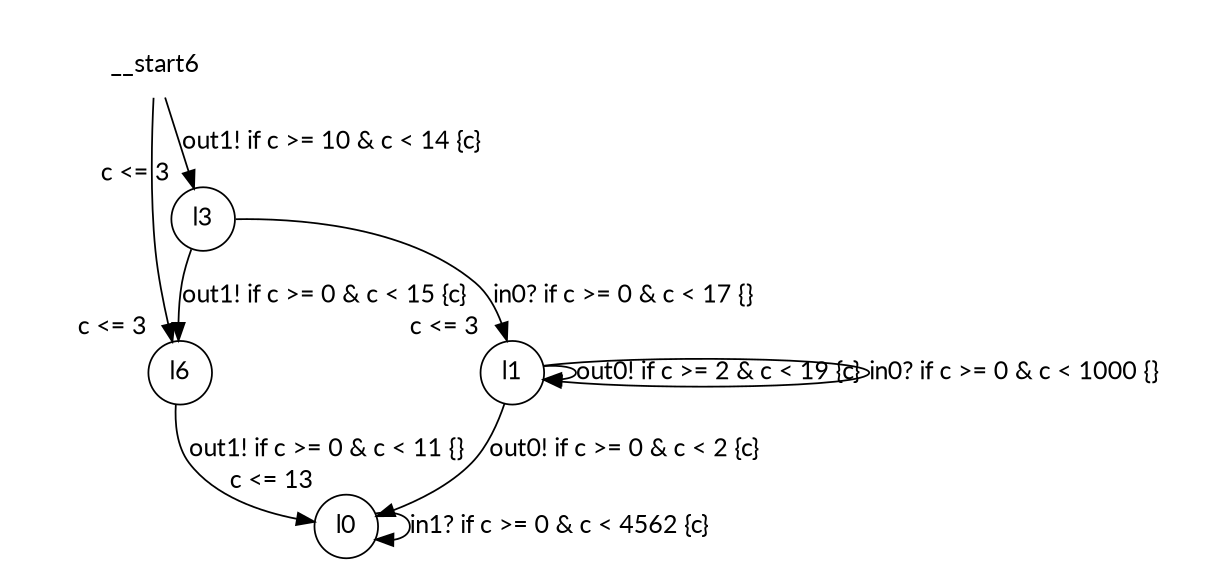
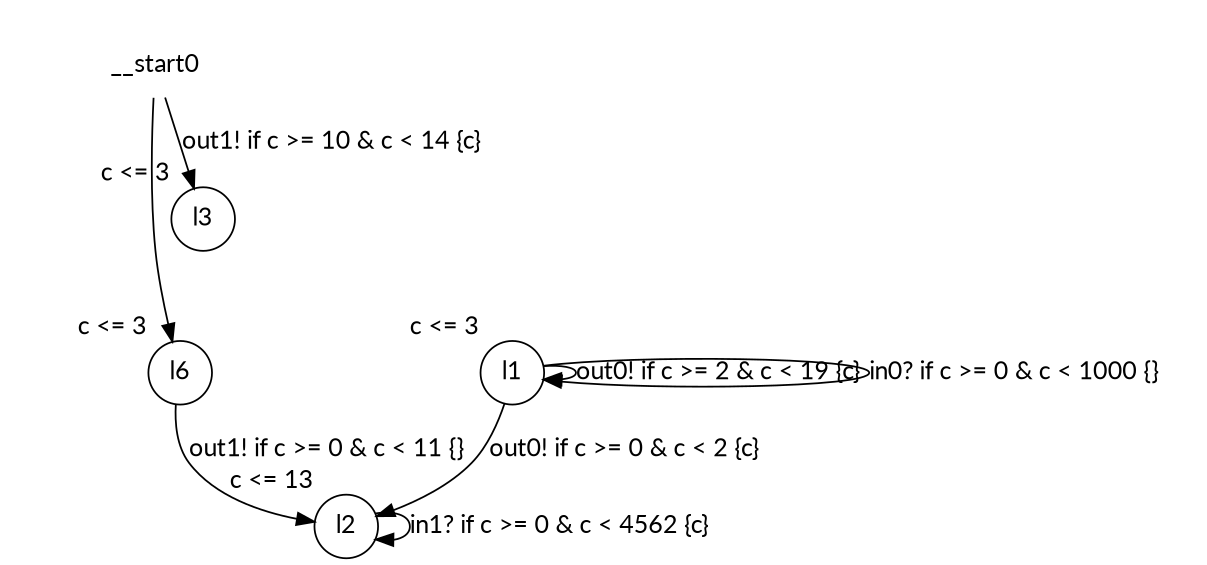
(155, 65) -> (155, 65)
(385, 237) -> none
(182, 285) -> none
(346, 526) -> (346, 526)
